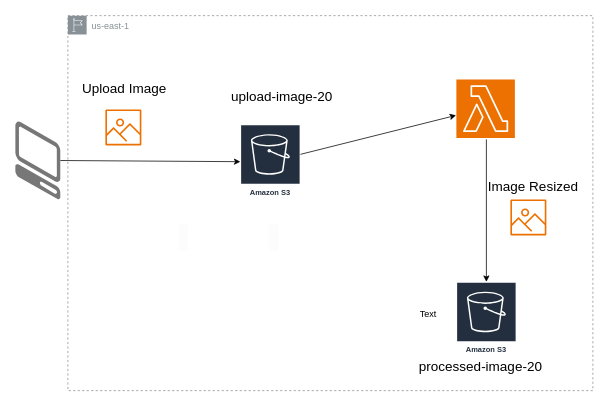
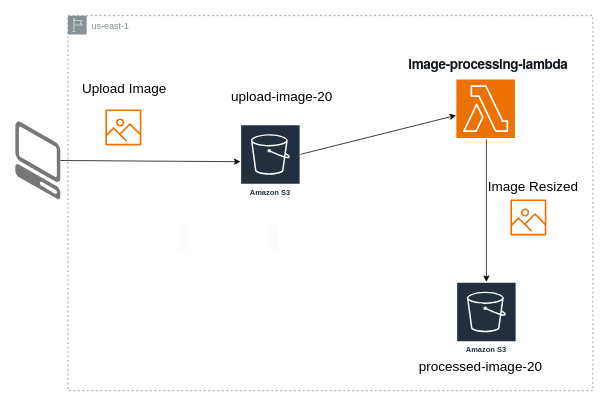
none -> (488, 59)
(428, 314) -> none
